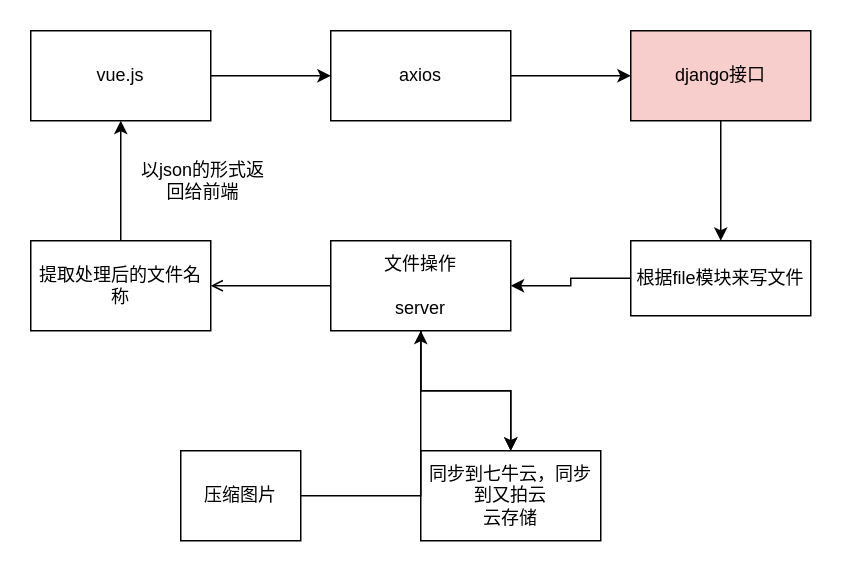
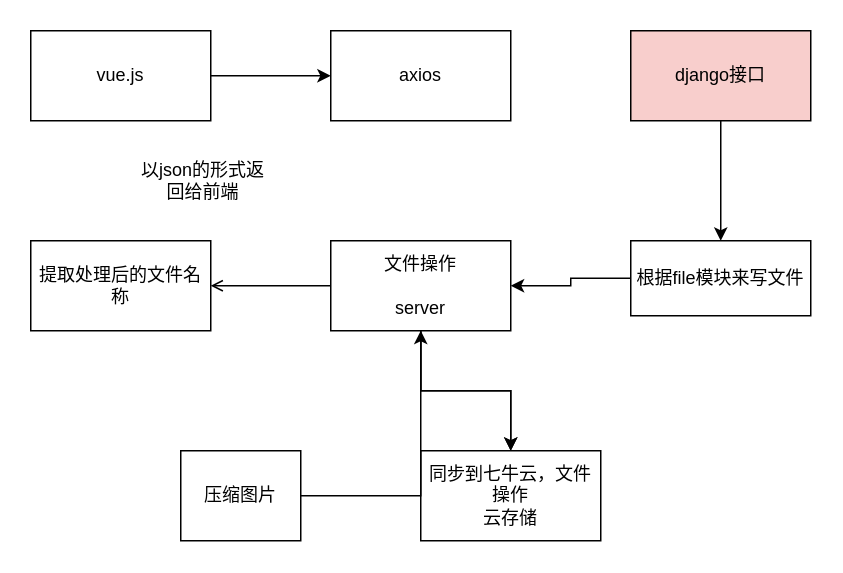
(566, 76) -> none
(121, 186) -> none
(511, 496) -> (511, 496)
